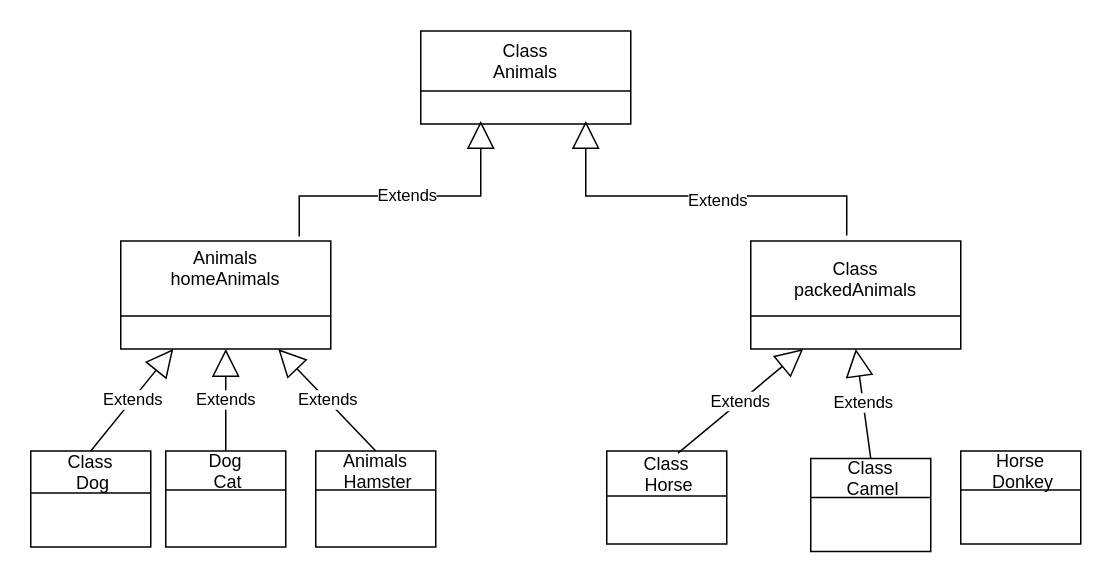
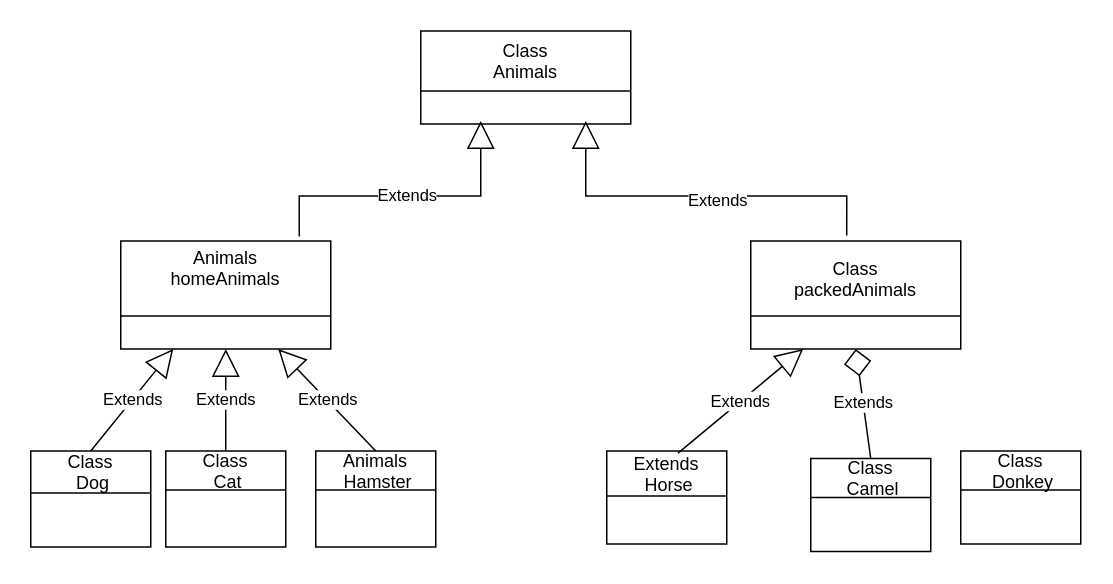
(860, 377) -> (860, 377)
(225, 461) -> (225, 461)
(1020, 461) -> (1020, 461)
(666, 464) -> (666, 464)
